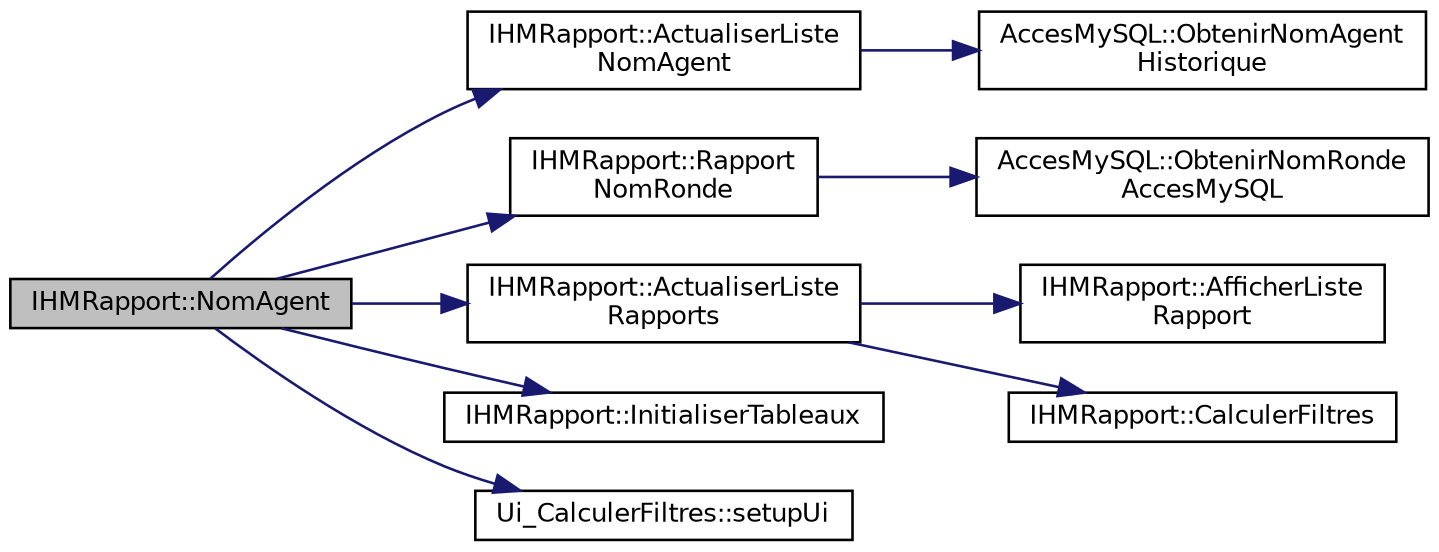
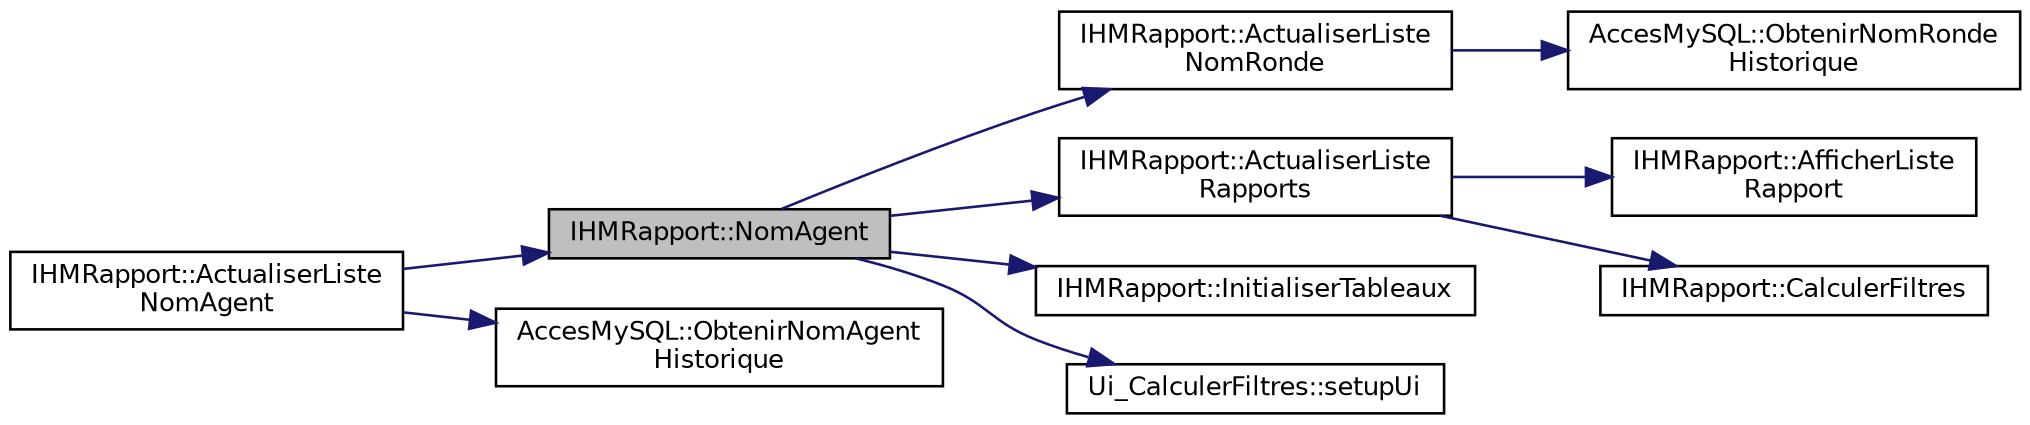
(664, 177) -> (1256, 50)
(1203, 177) -> (1794, 50)
(336, 178) -> (463, 262)
